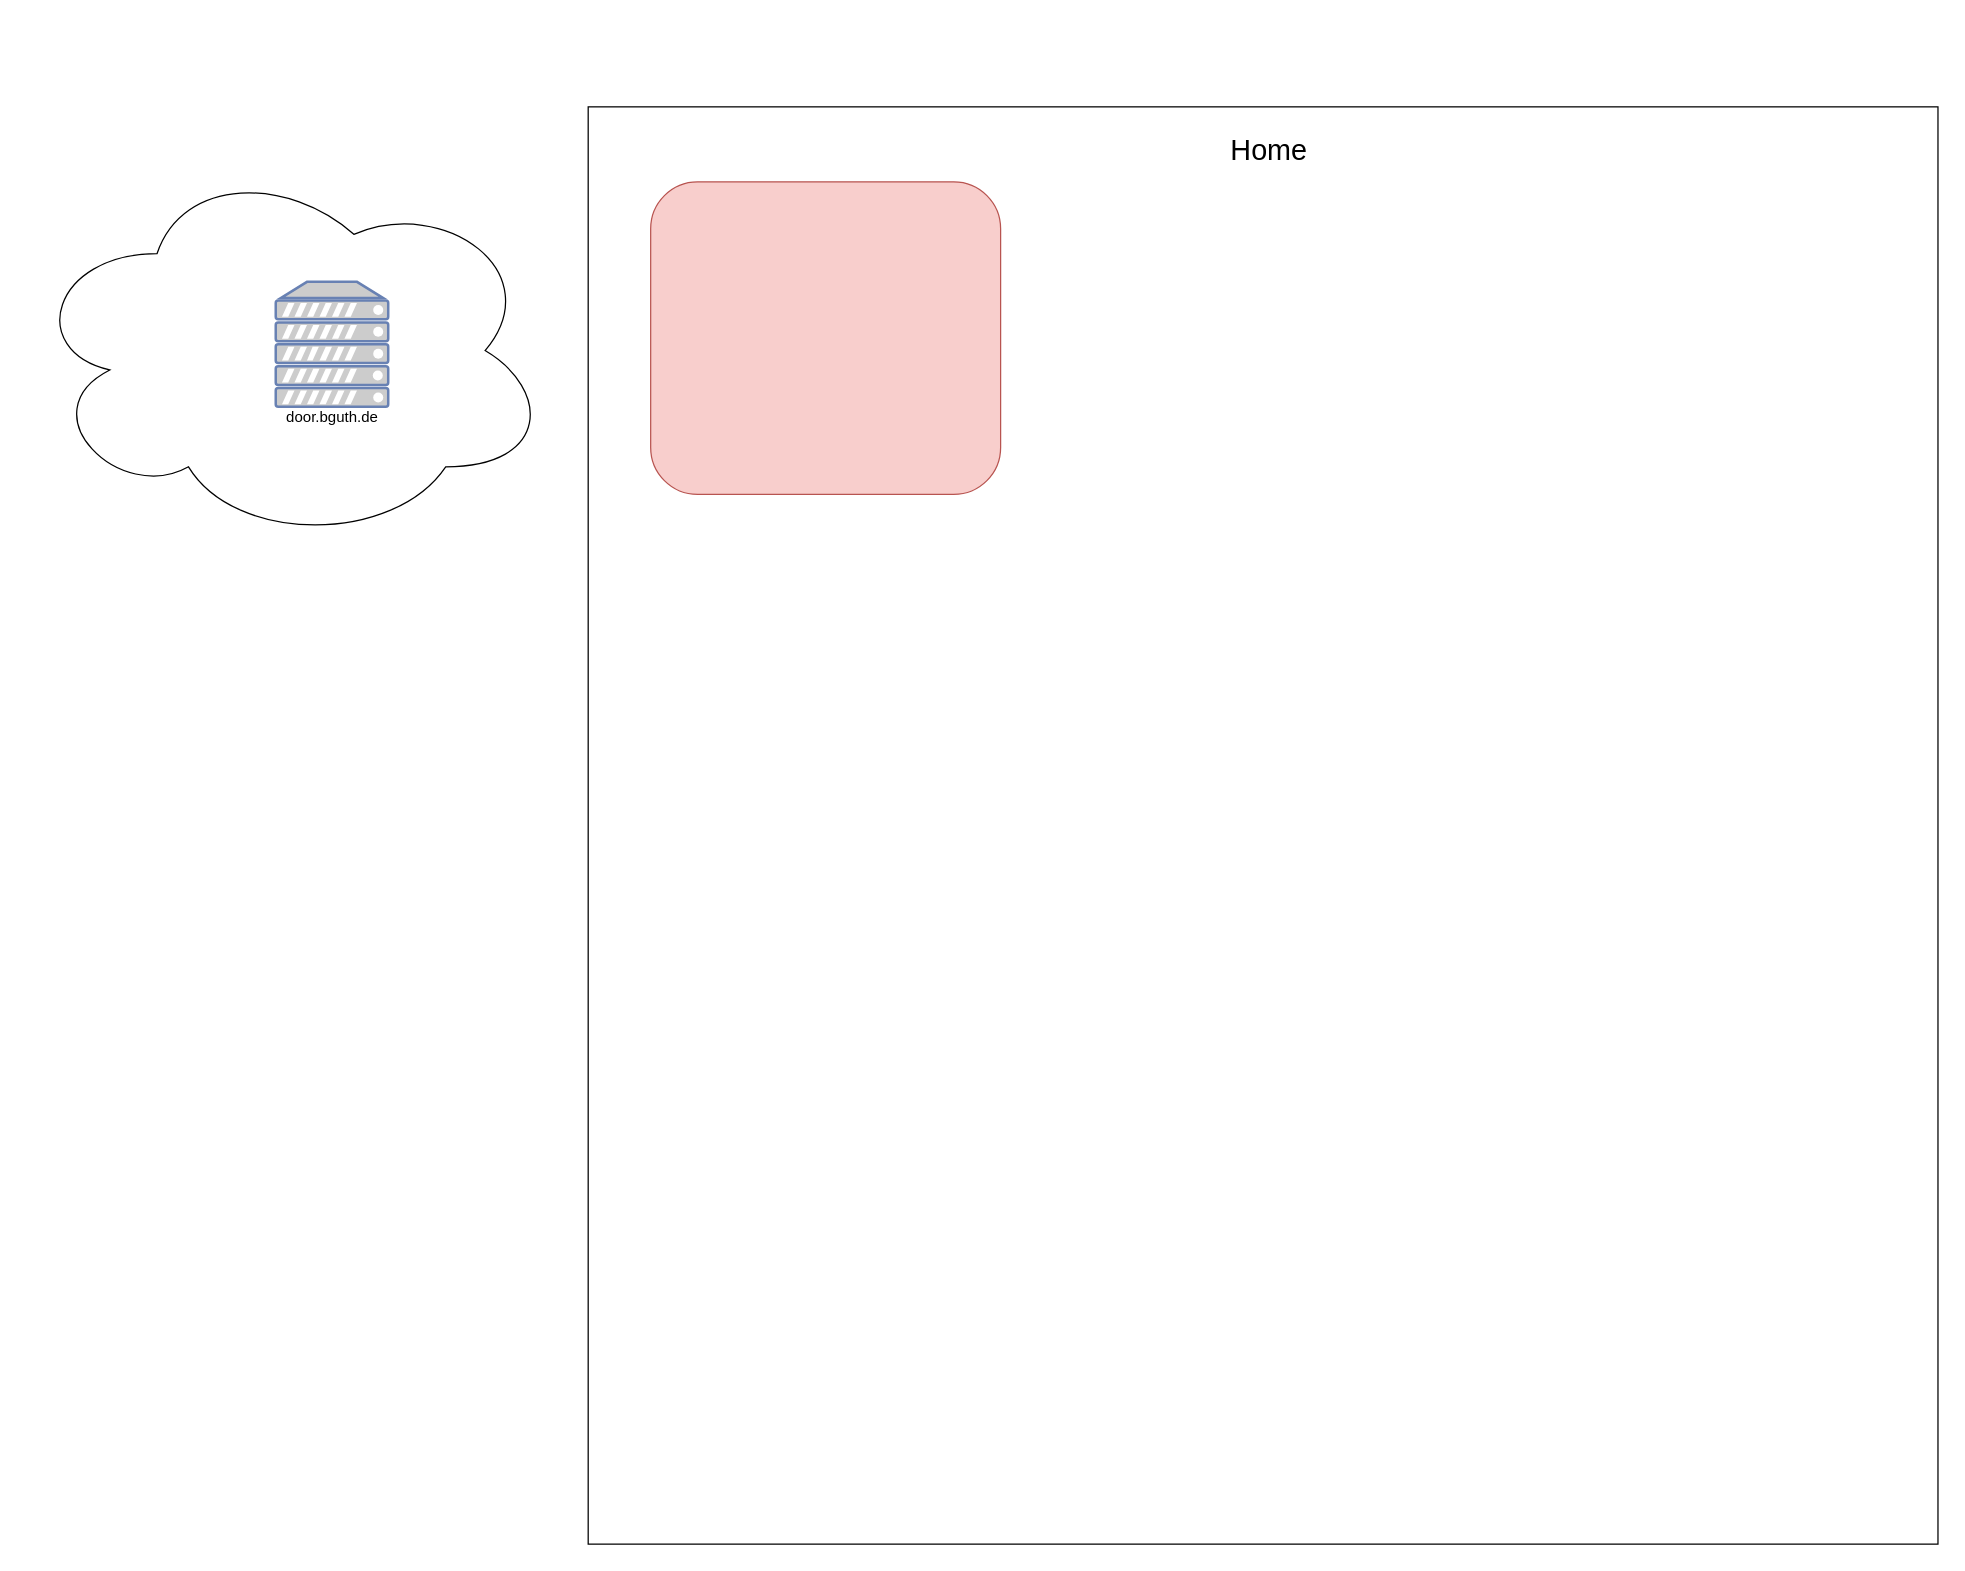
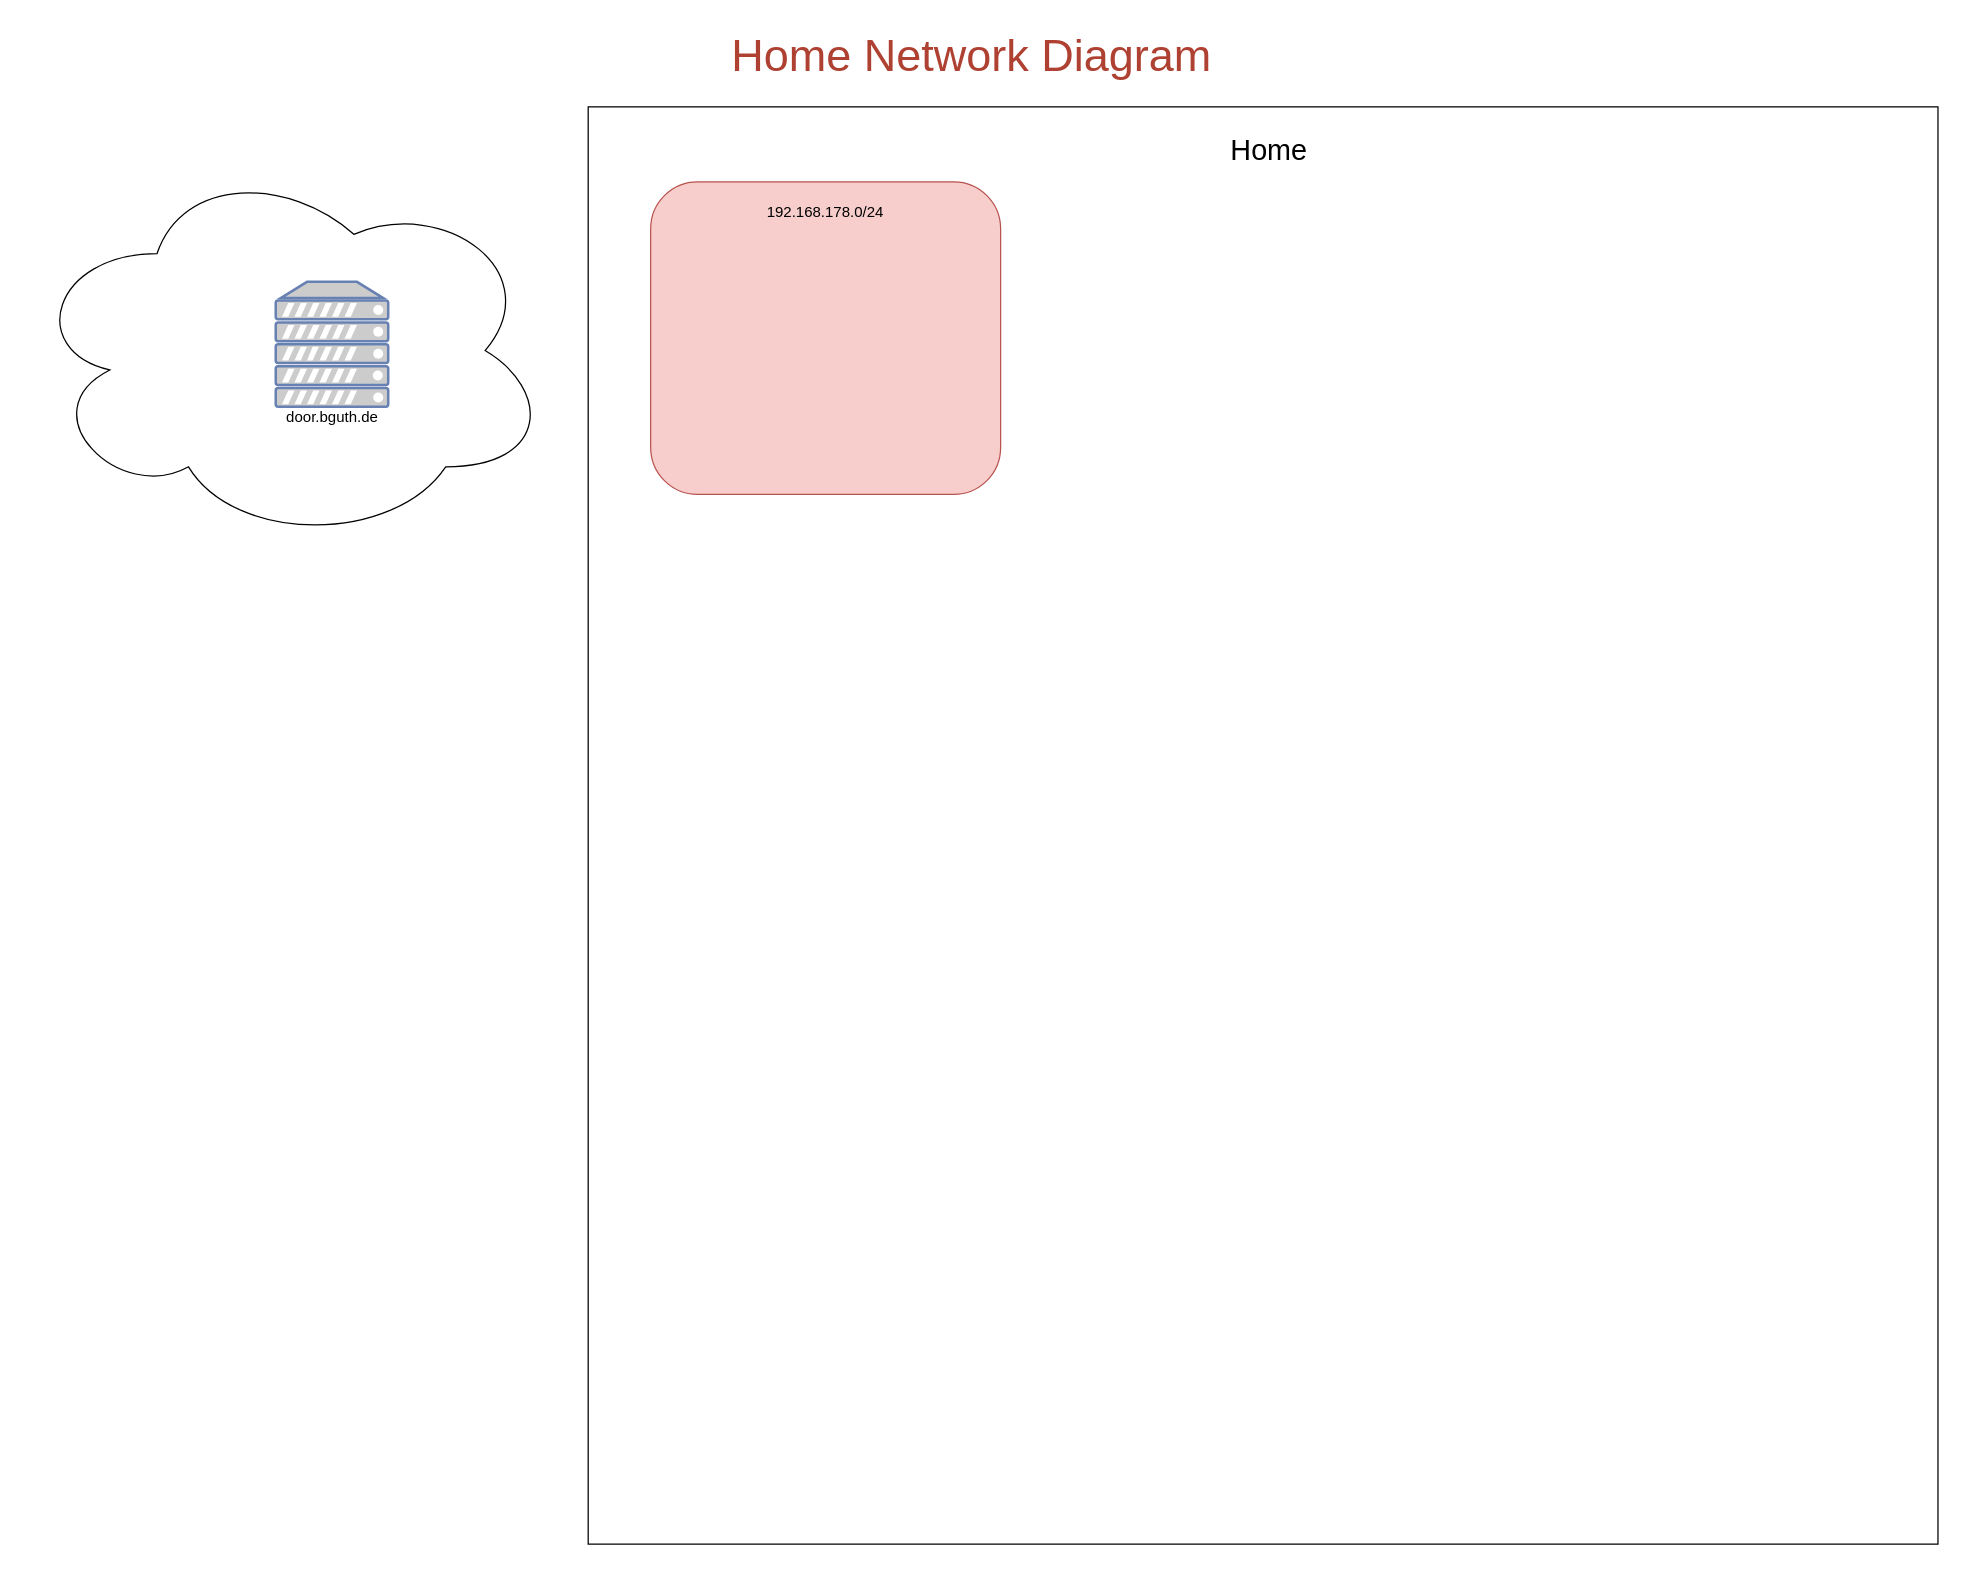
none -> (972, 54)
none -> (826, 213)
